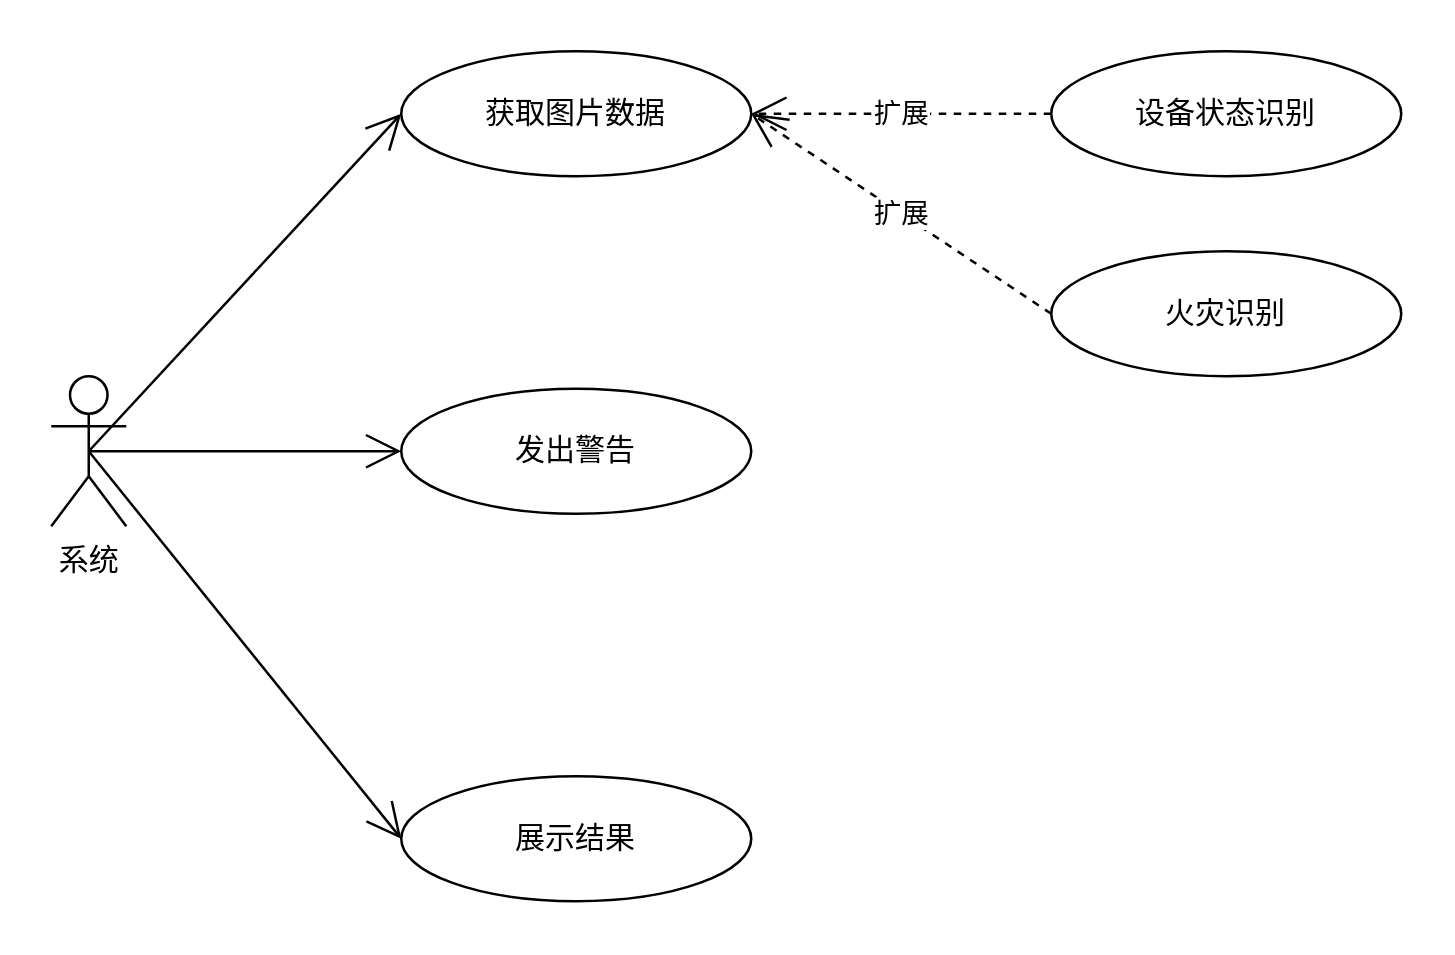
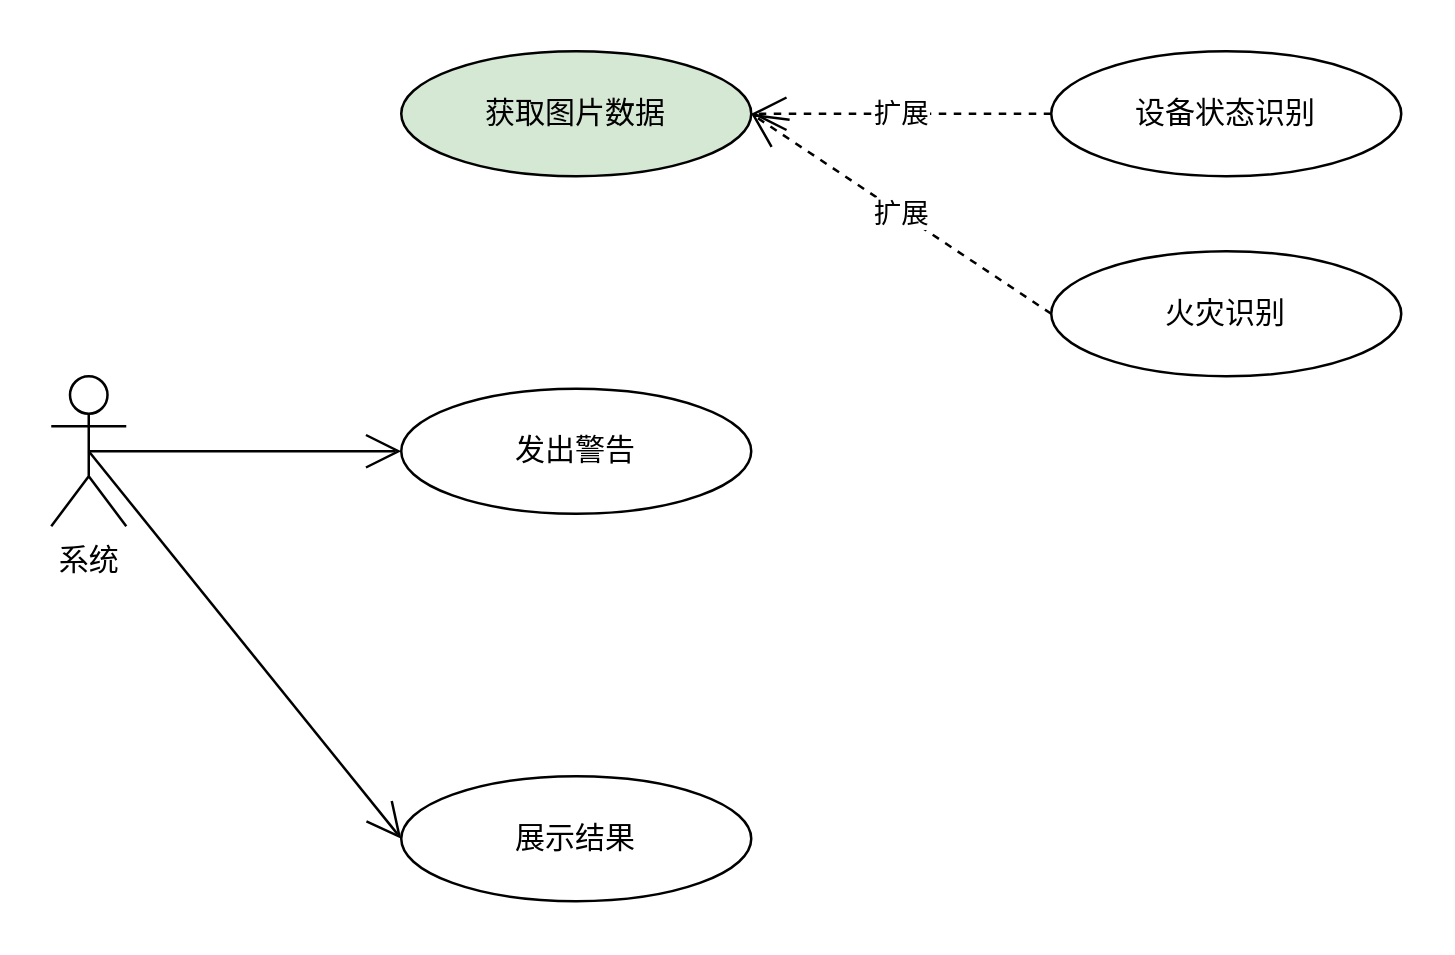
(576, 114) -> (576, 114)
(257, 270) -> none
